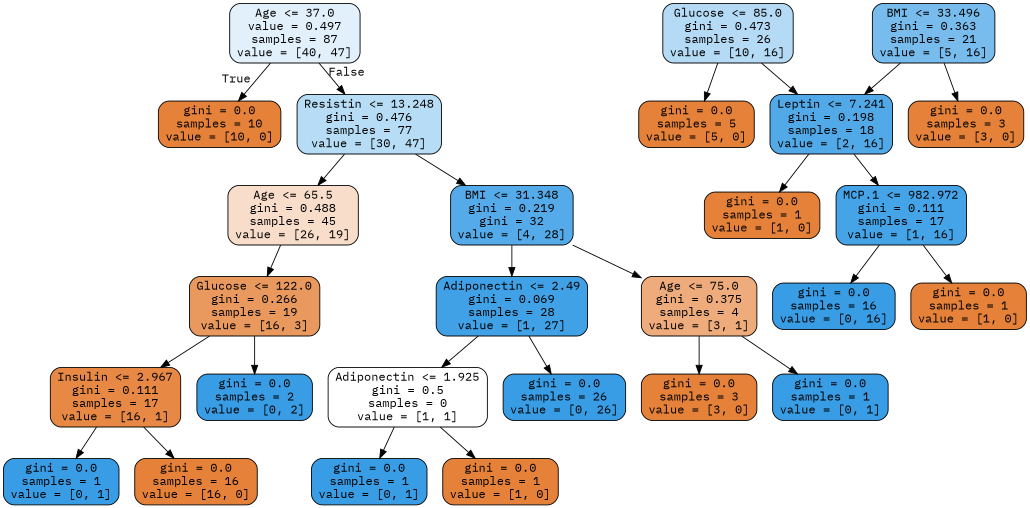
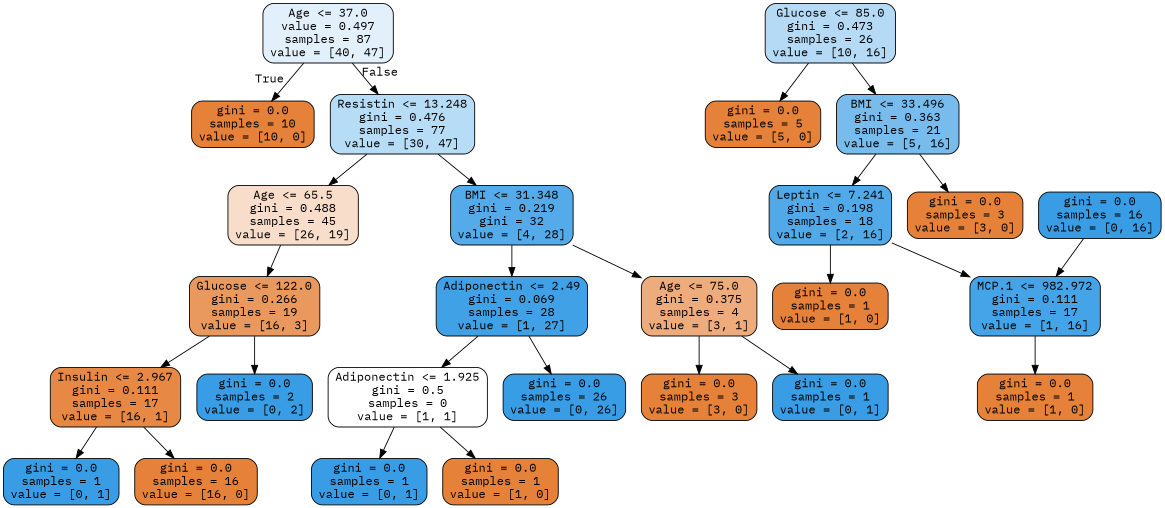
(776, 76) -> (861, 75)
(868, 261) -> (1072, 254)
